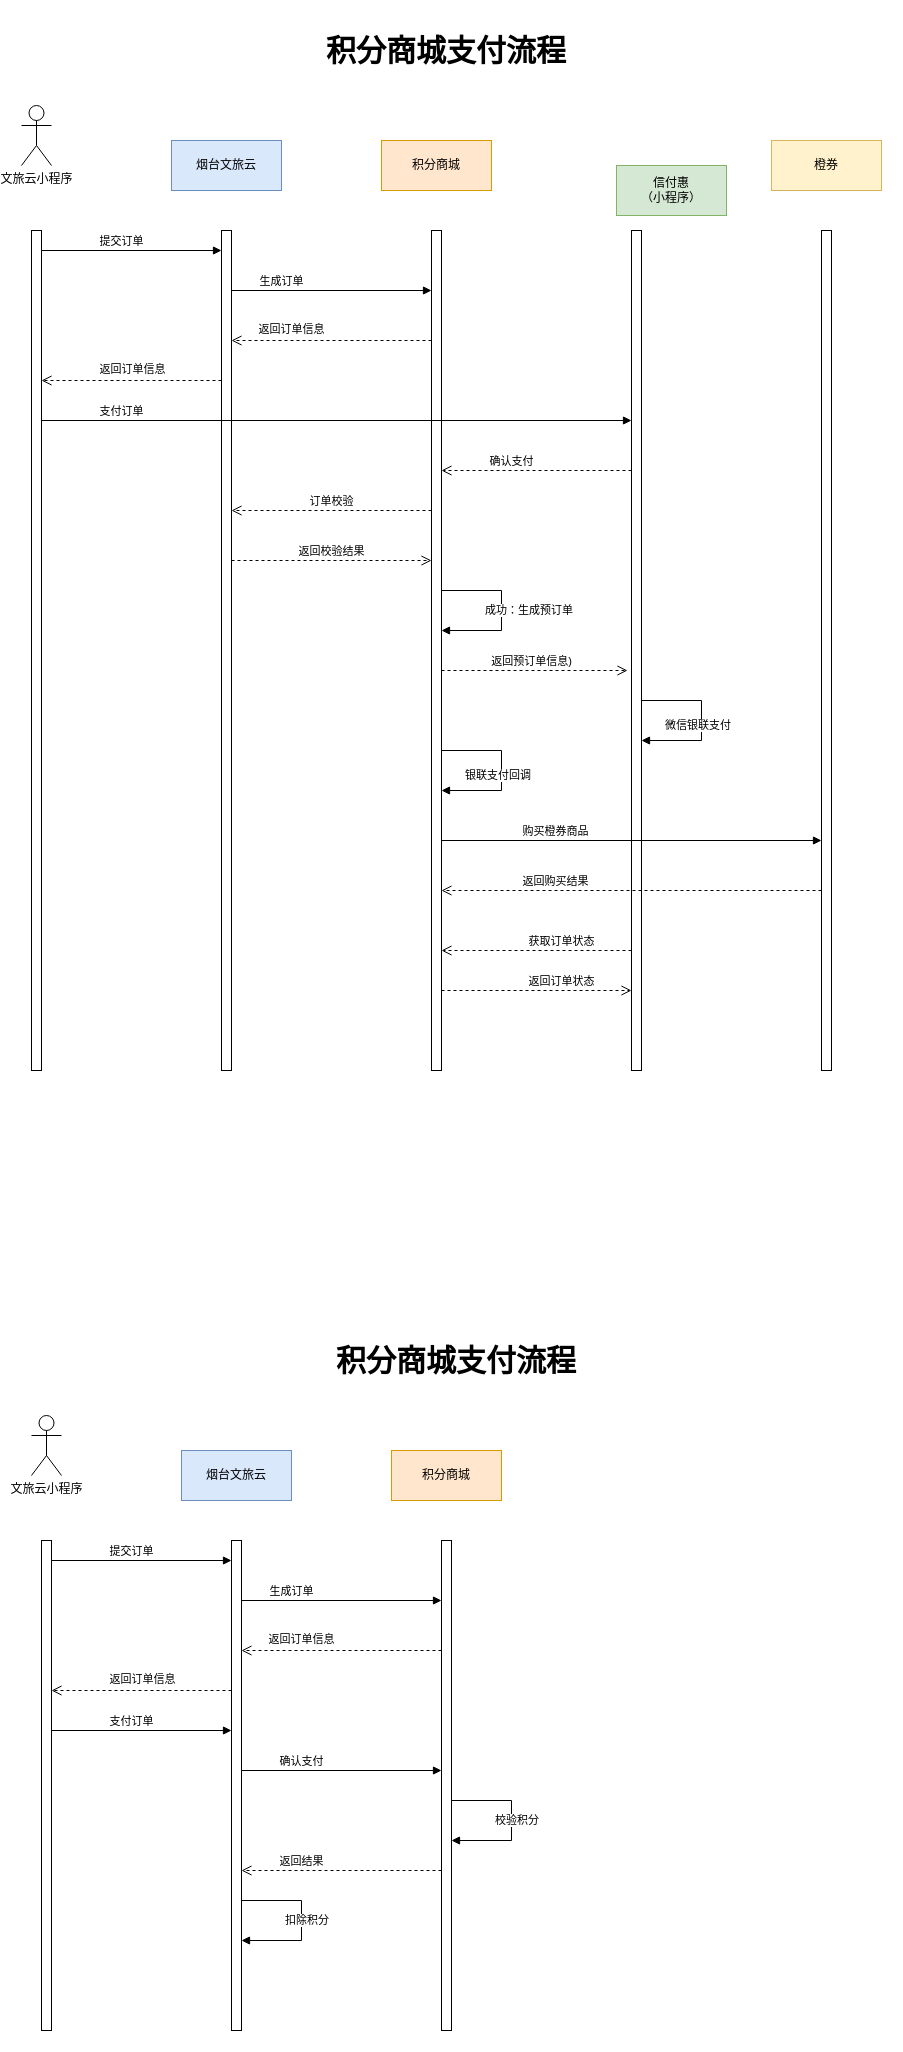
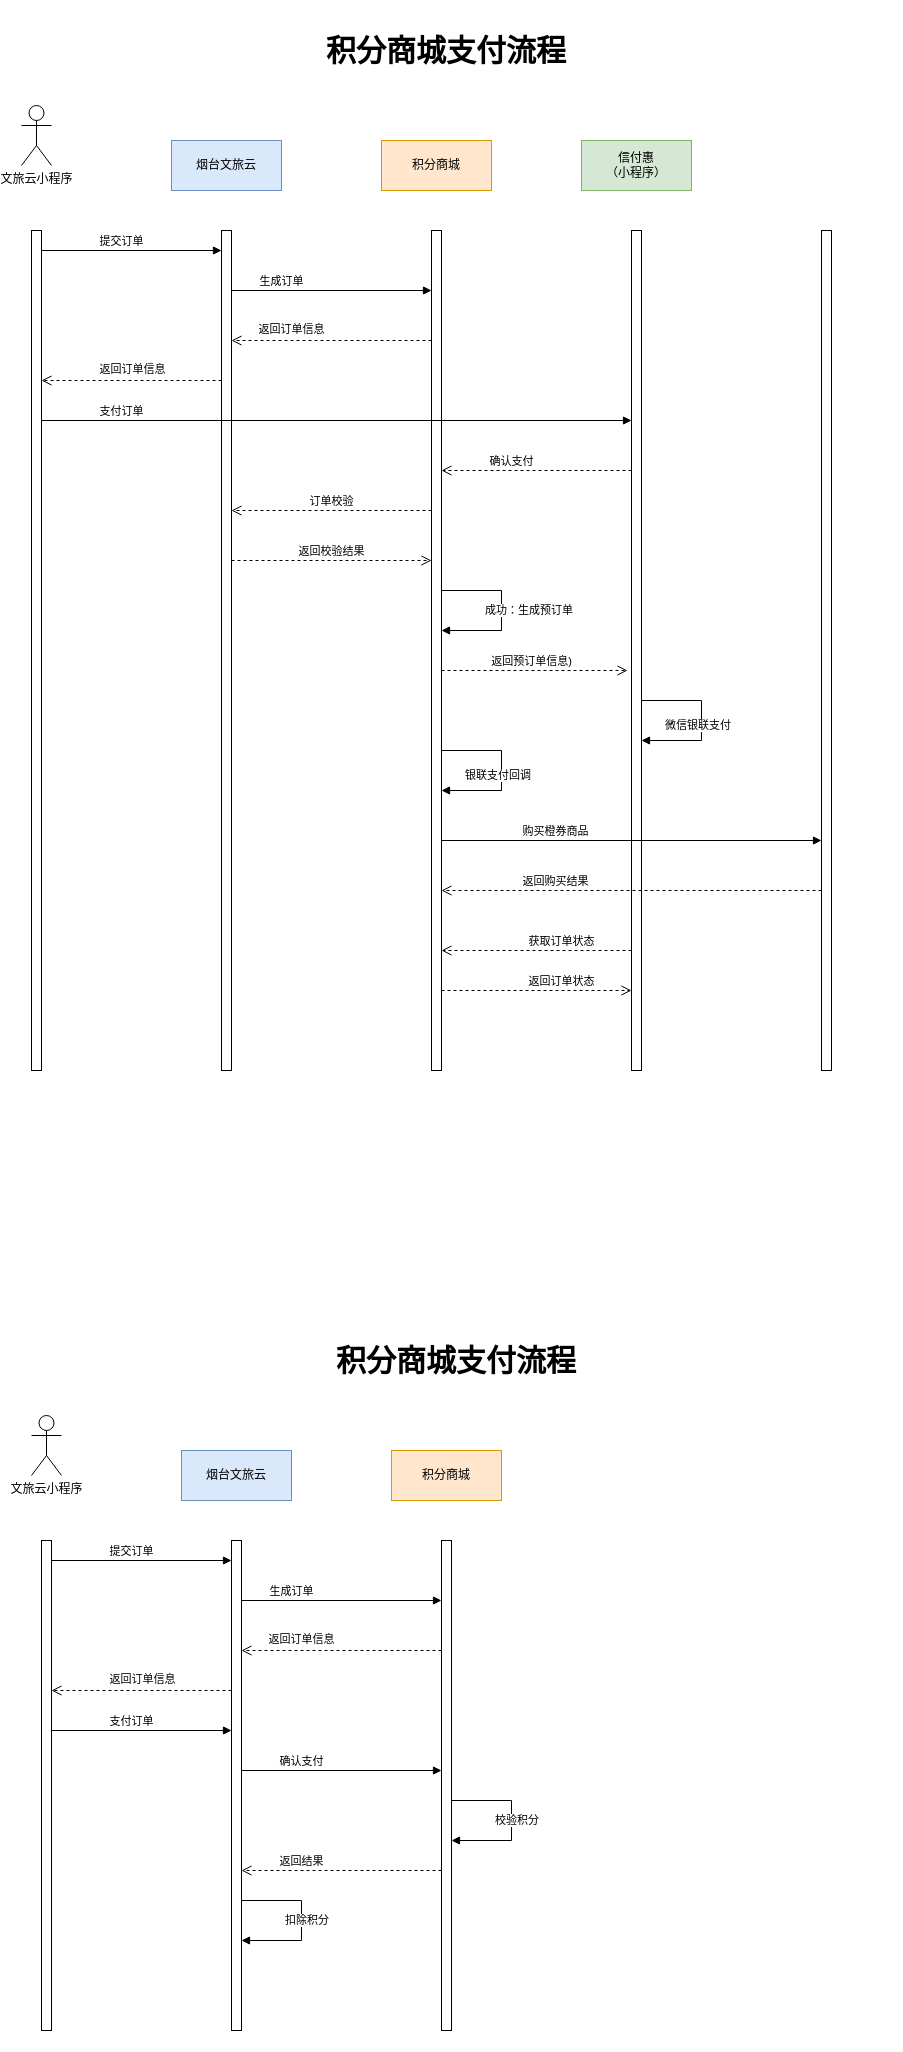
(827, 166) -> none
(672, 191) -> (637, 166)
